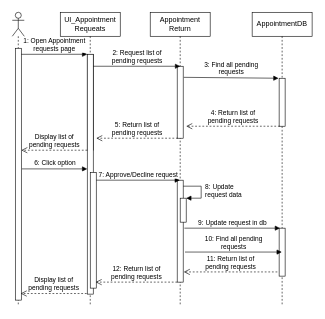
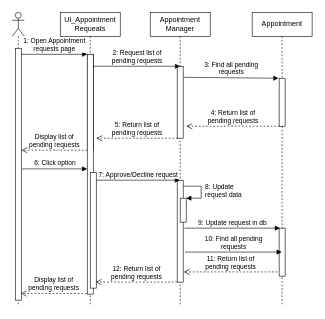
(180, 24) -> (180, 24)
(282, 24) -> (282, 24)
